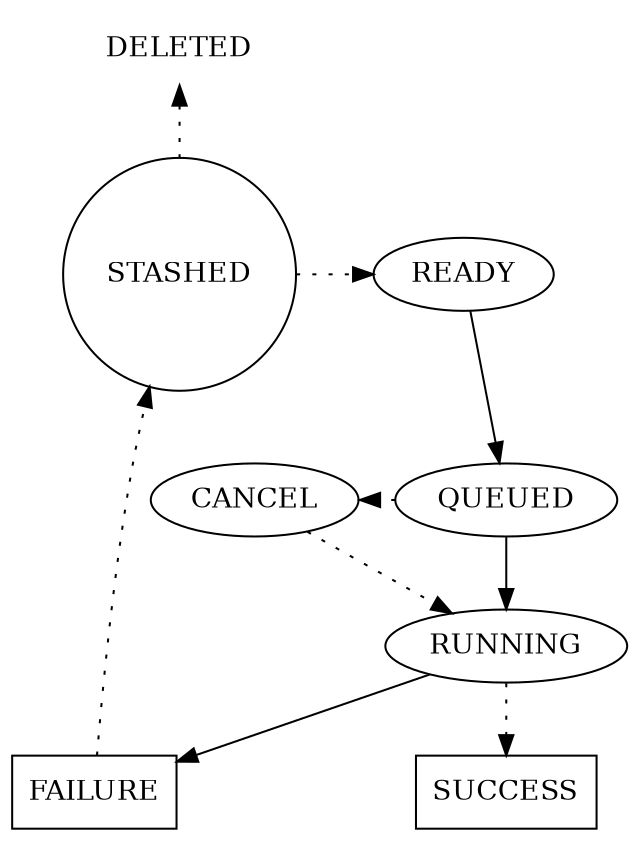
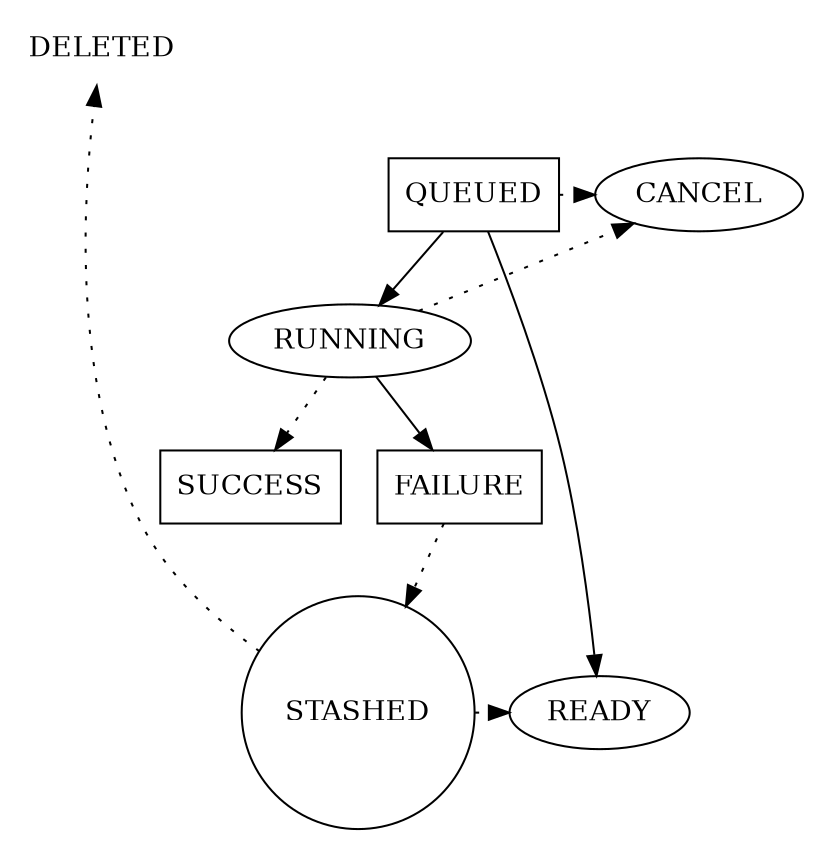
(483, 377) -> (558, 439)
(506, 500) -> (474, 195)
(371, 568) -> (521, 269)
